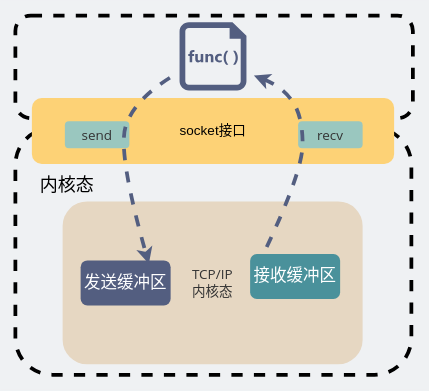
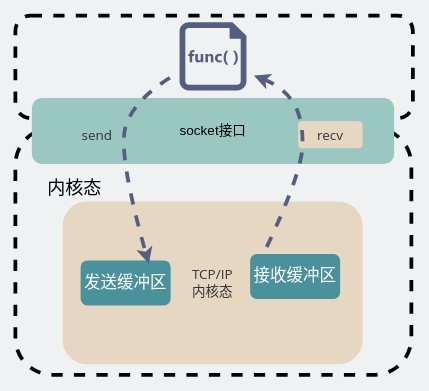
(213, 131) -> (213, 131)
(330, 135) -> (330, 135)
(67, 185) -> (75, 189)
(126, 283) -> (126, 283)
